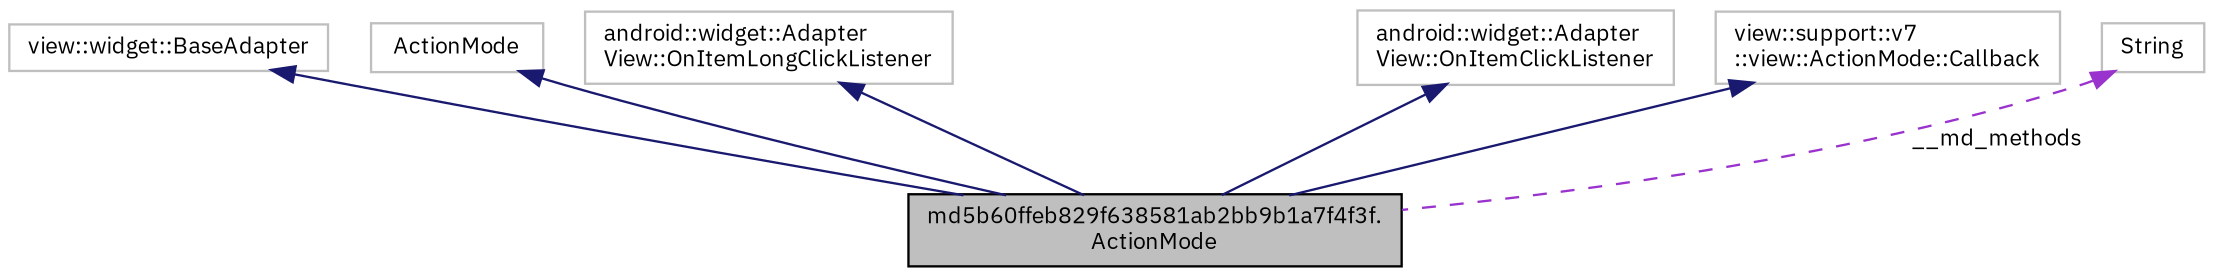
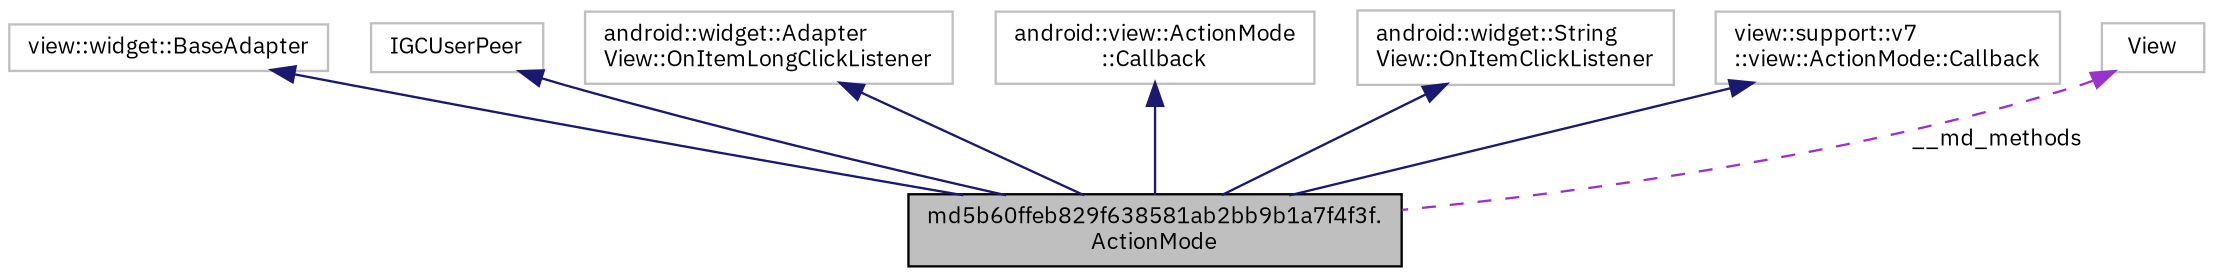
(457, 48) -> (457, 48)
none -> (1155, 48)
(1516, 48) -> (1516, 48)
(2153, 48) -> (2153, 48)
